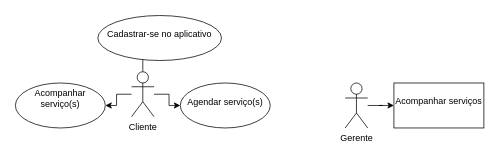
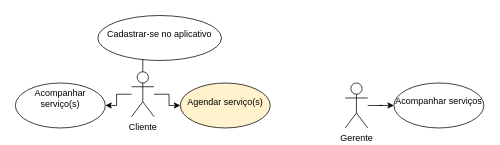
(225, 105) -> (225, 105)
(439, 105) -> (439, 105)
